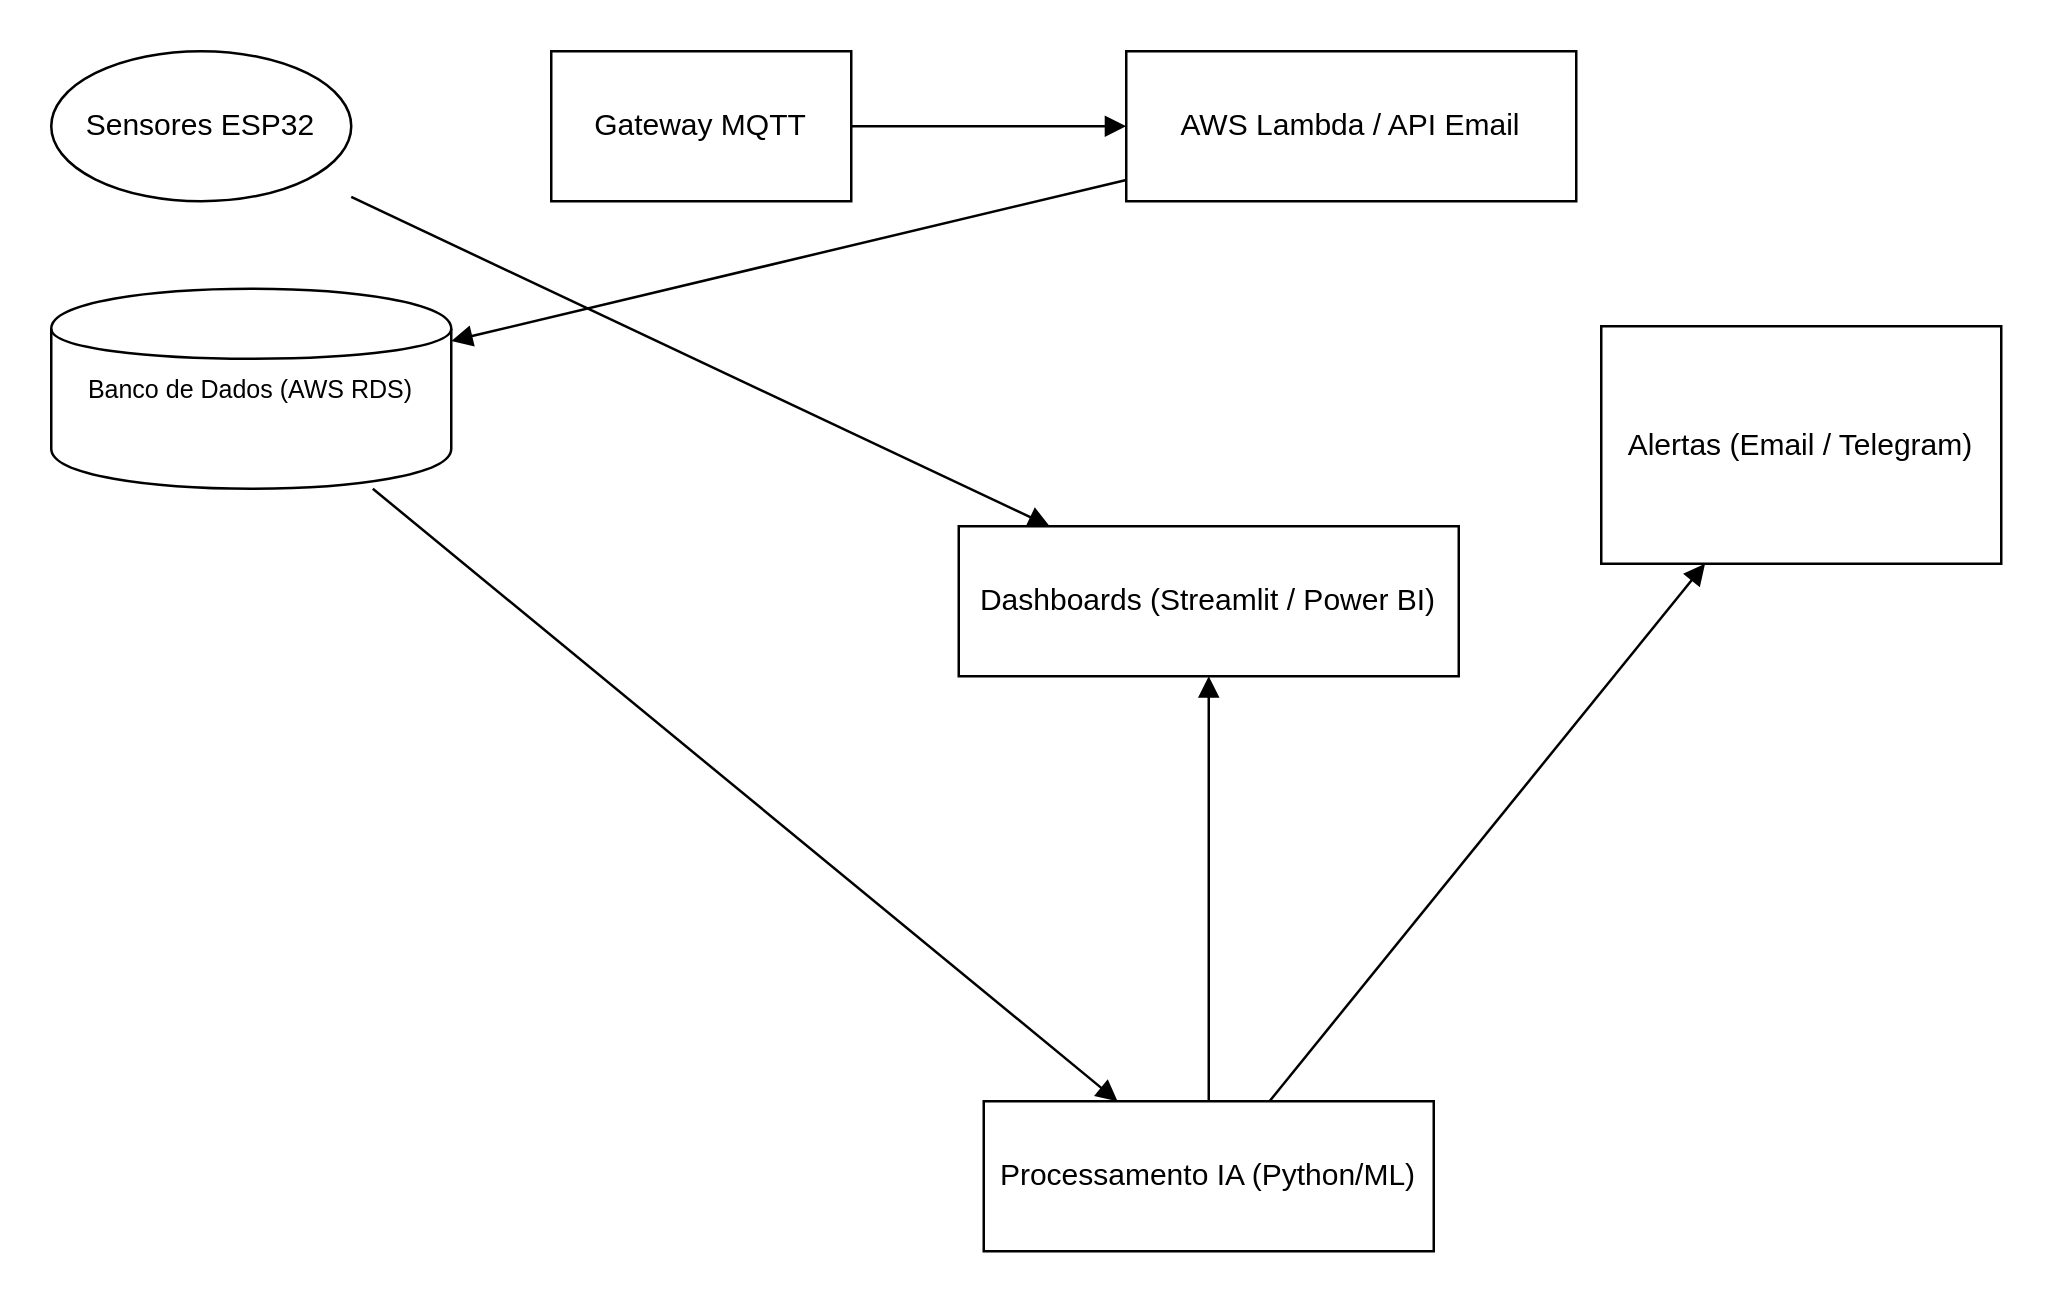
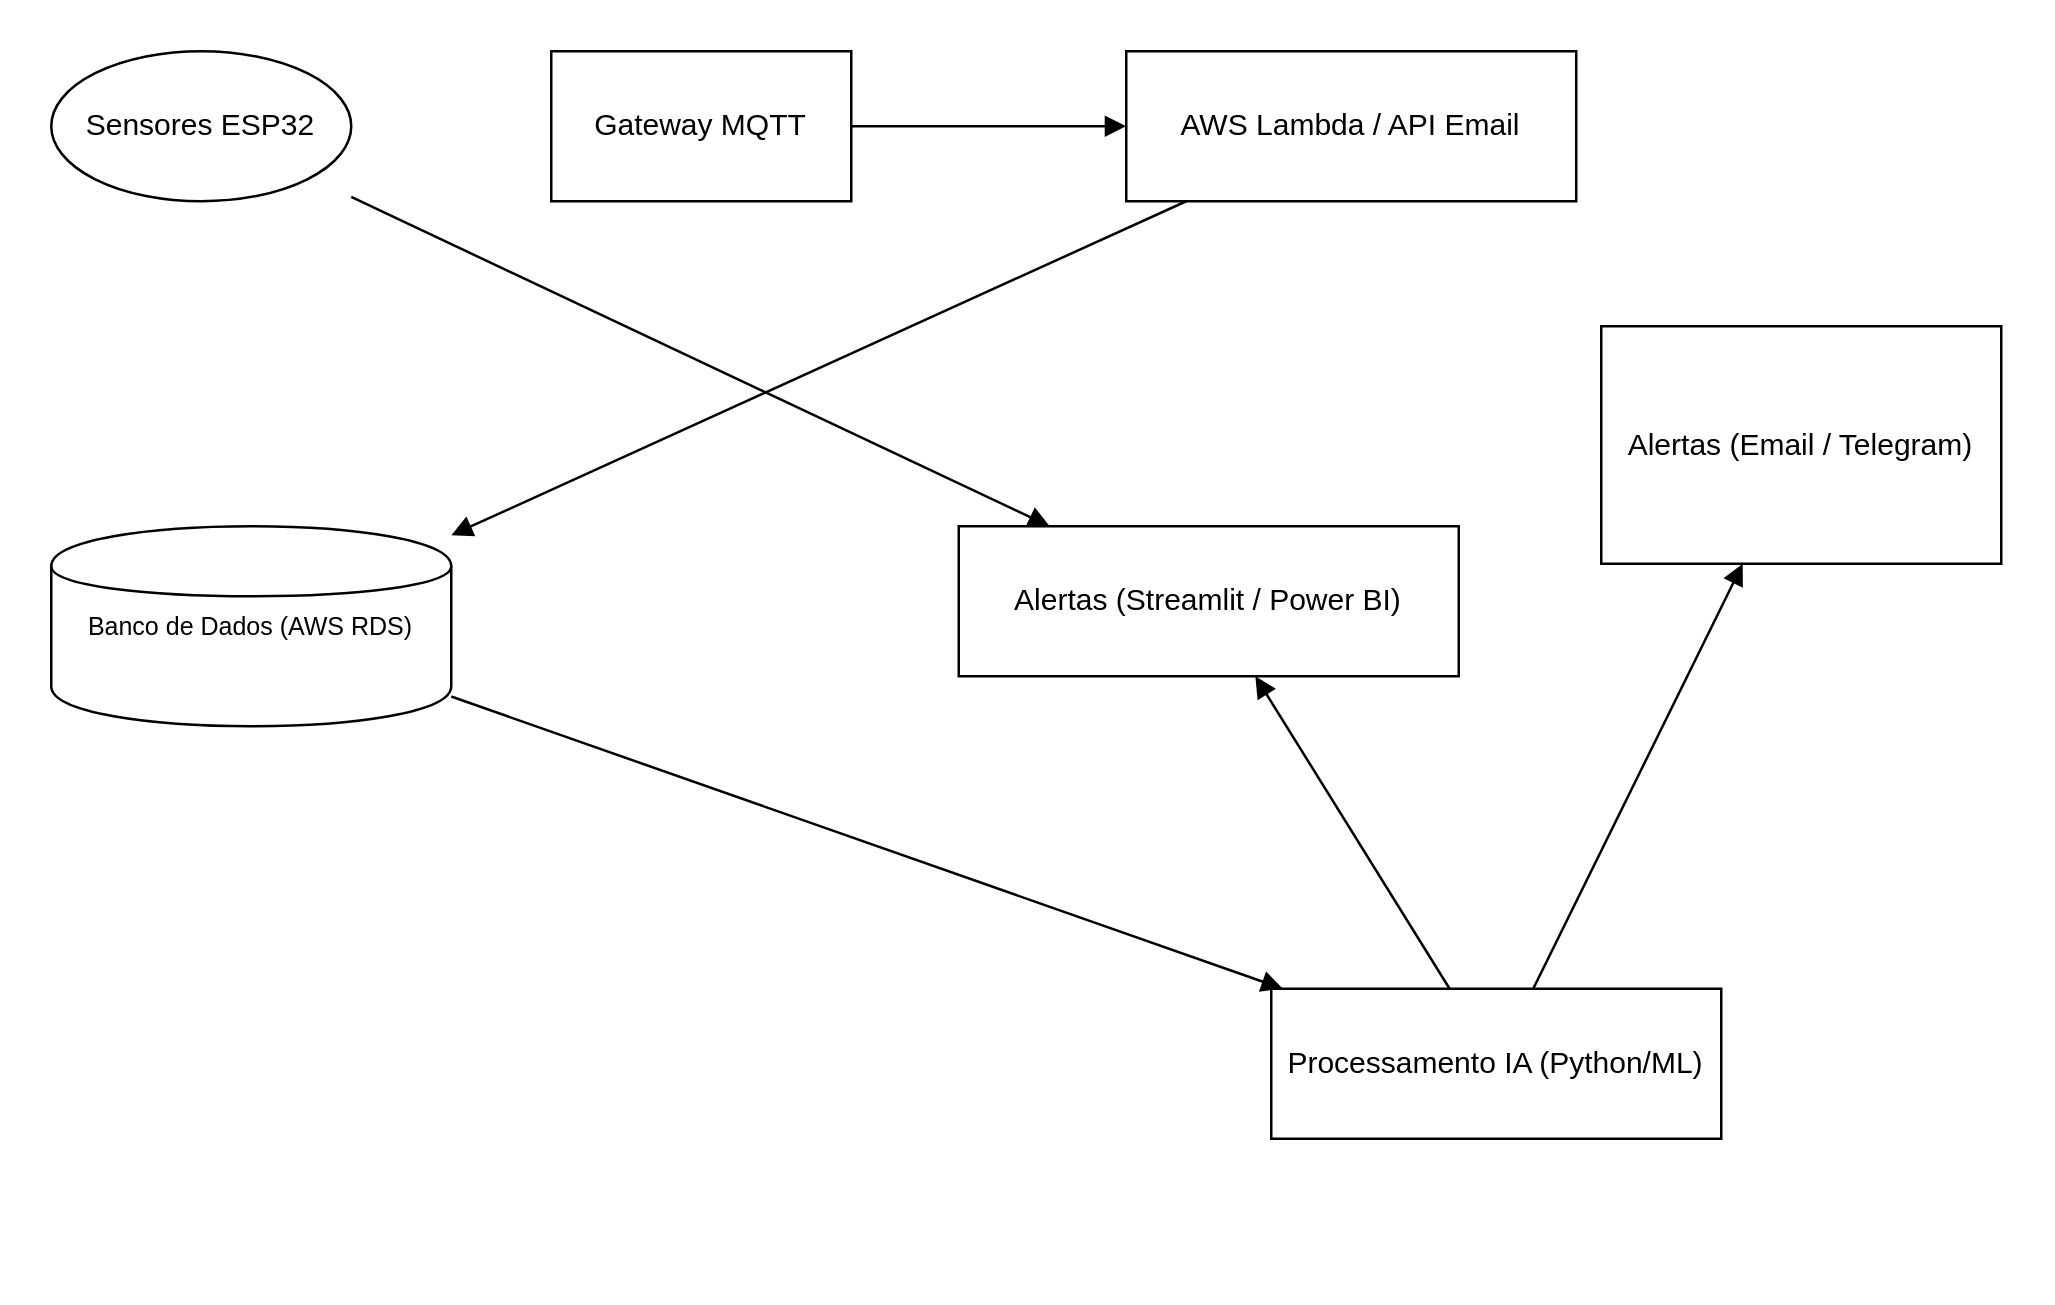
(251, 389) -> (251, 626)
(1209, 601) -> (1209, 601)
(1209, 1176) -> (1496, 1064)
